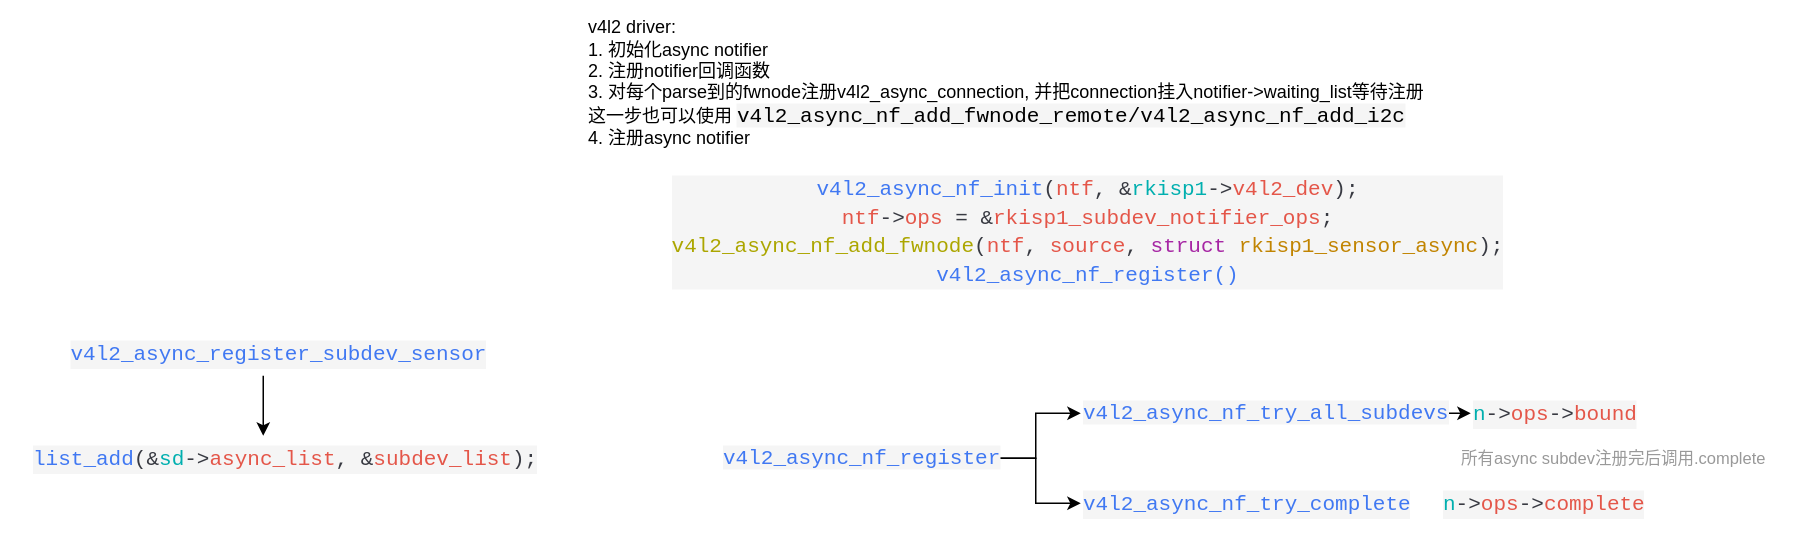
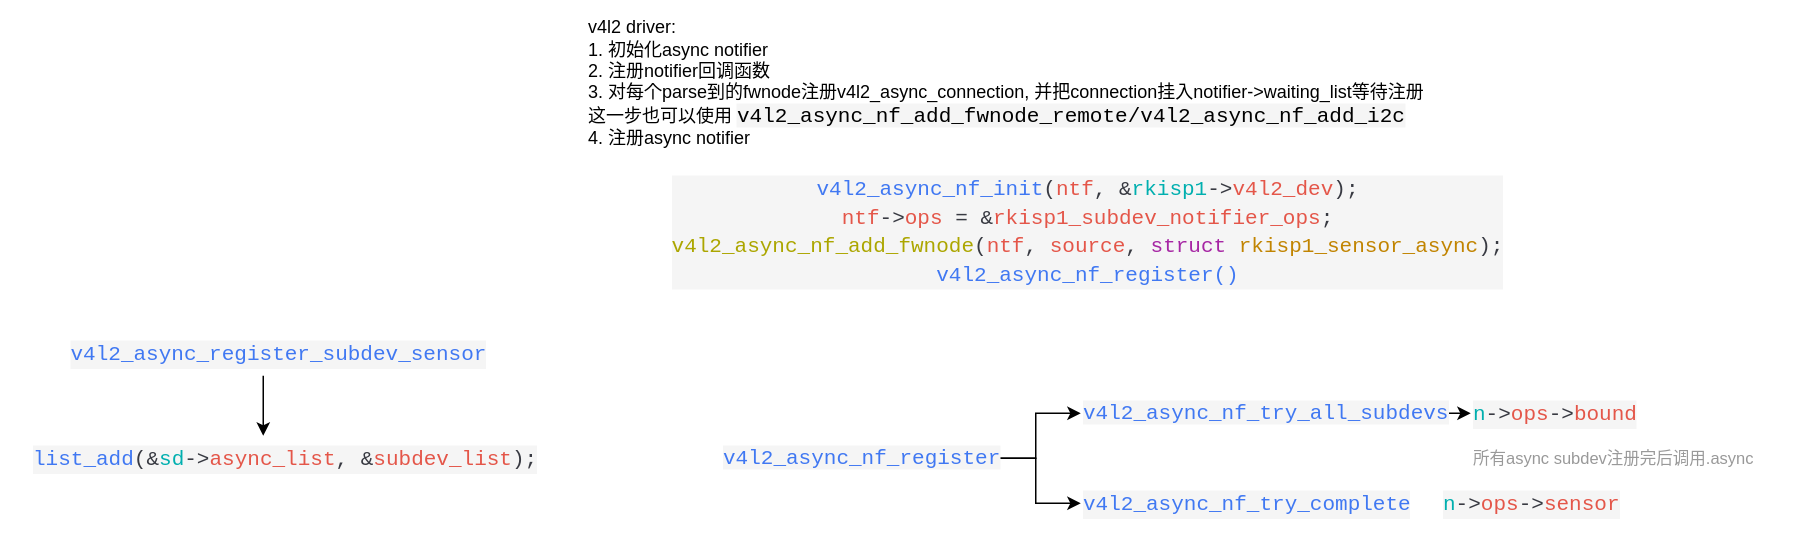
(1614, 458) -> (1614, 458)
(1522, 502) -> (1514, 502)
